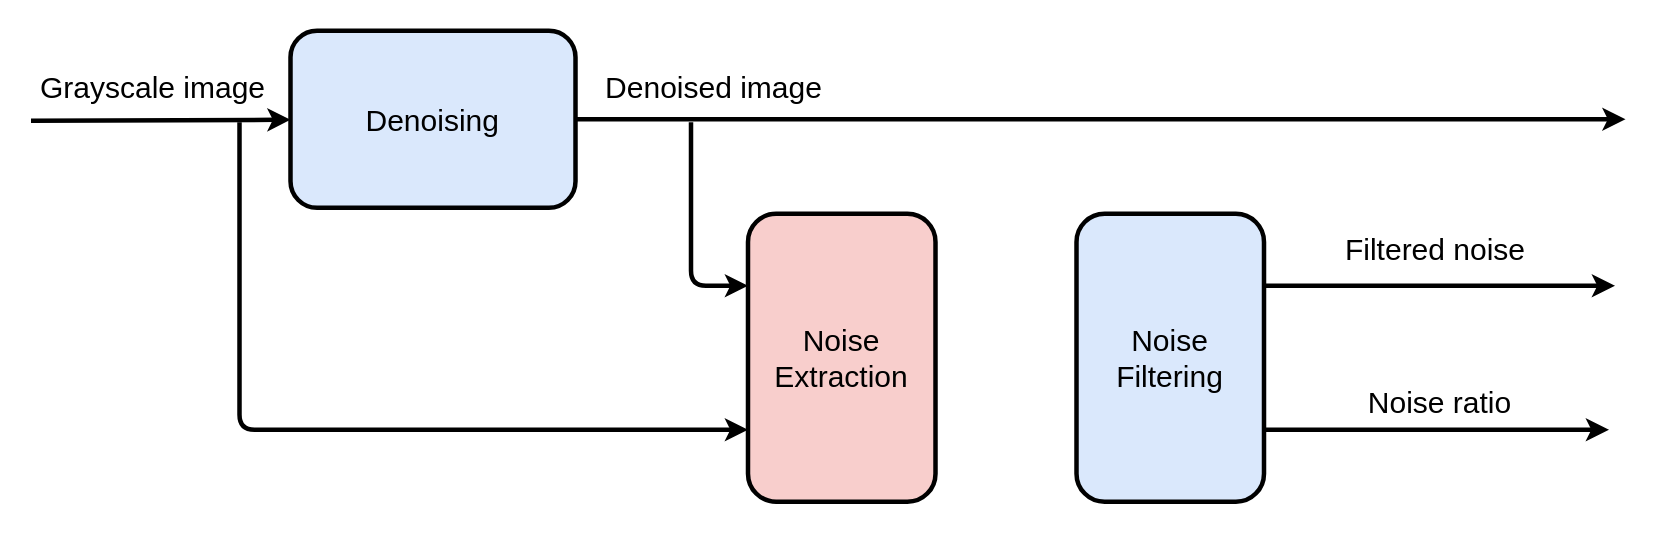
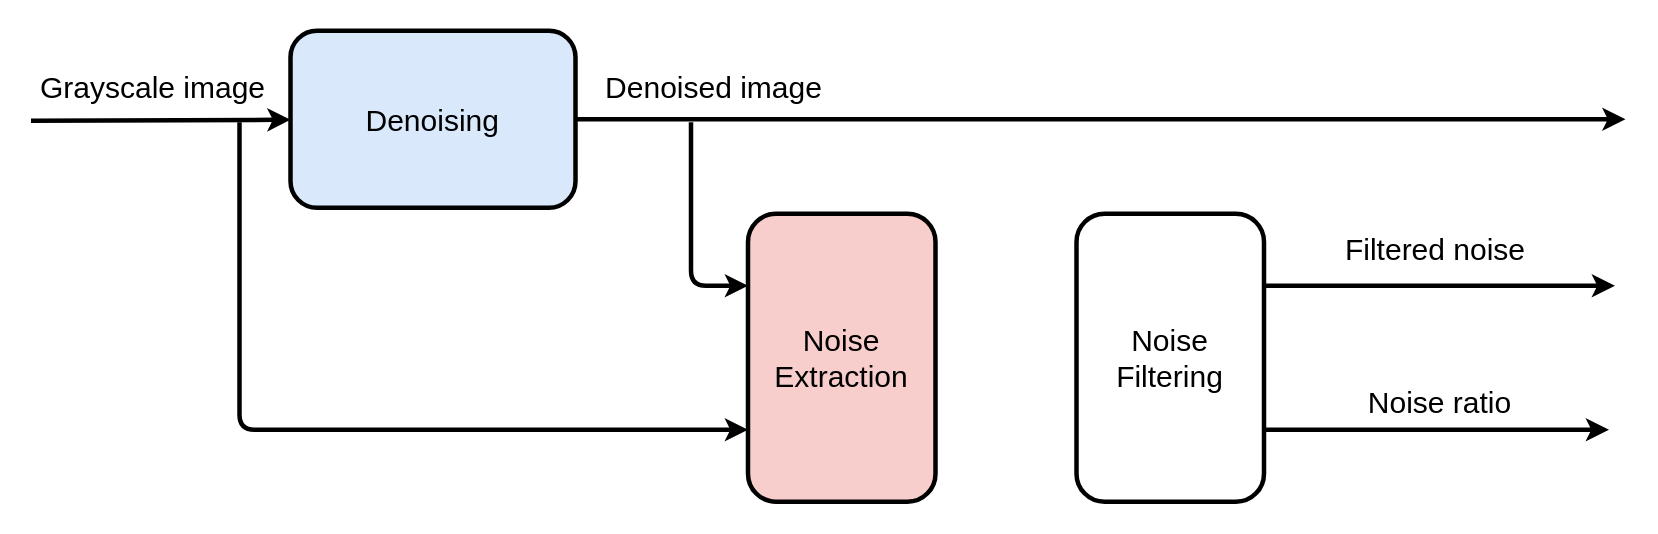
(1170, 358) -> (1170, 358)
